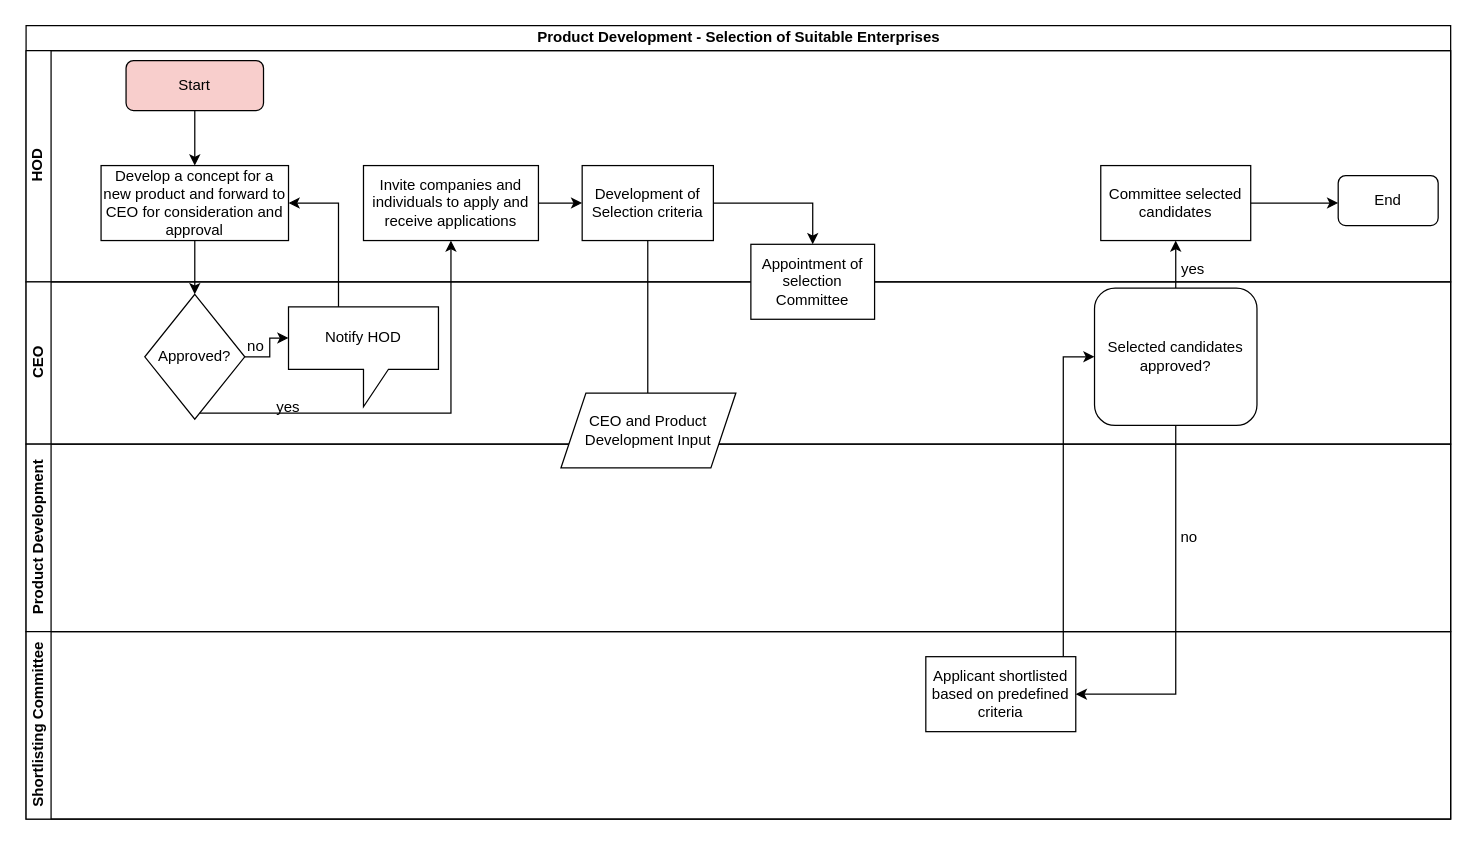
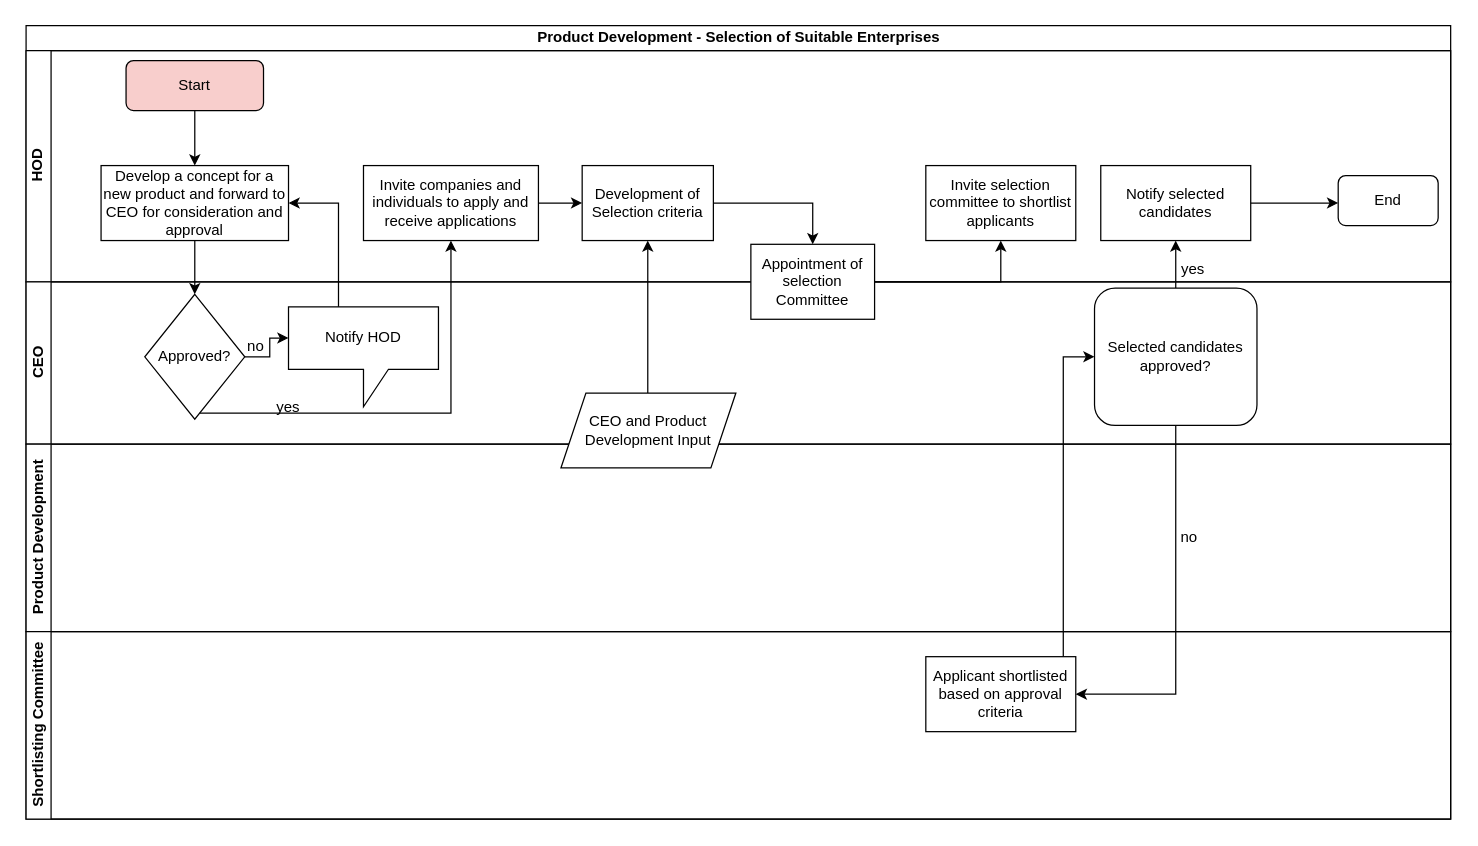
none -> (1001, 203)
(1176, 203) -> (1176, 203)
(648, 246) -> (648, 250)
none -> (1001, 264)
(1001, 694) -> (1001, 694)
